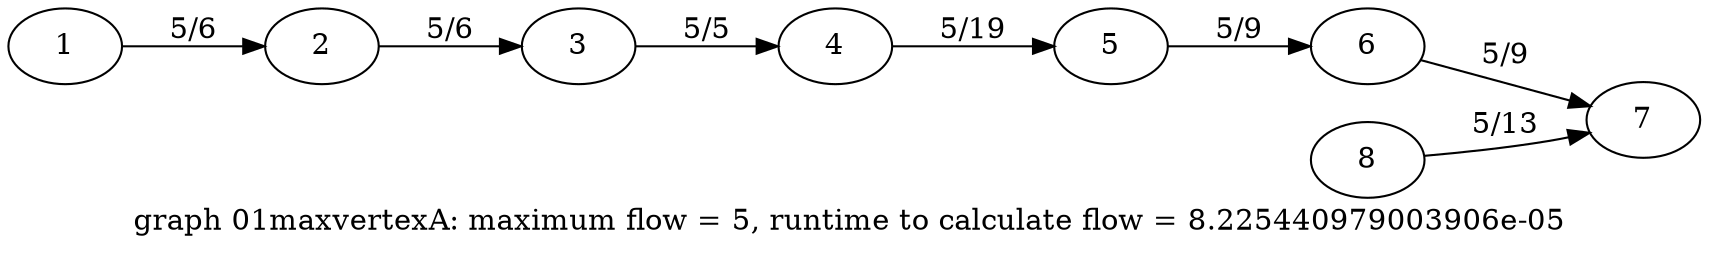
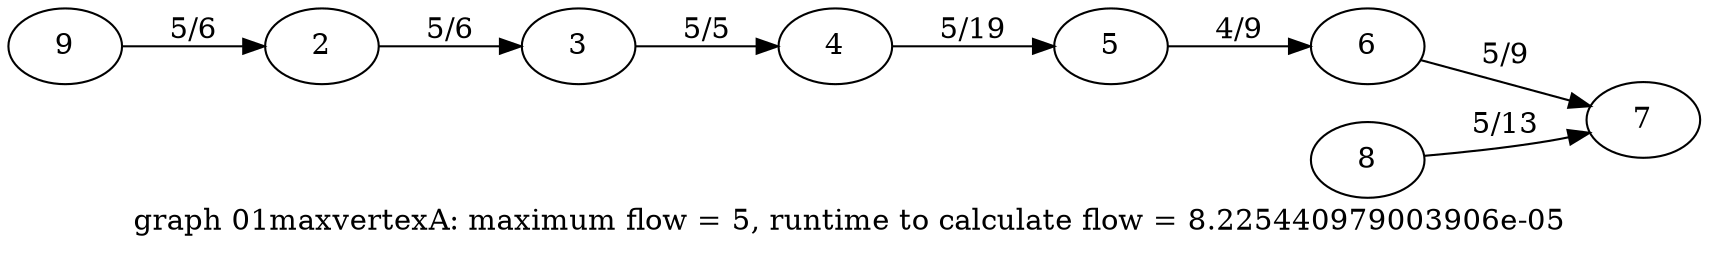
(1239, 31) -> (1239, 31)
(65, 46) -> (65, 46)
